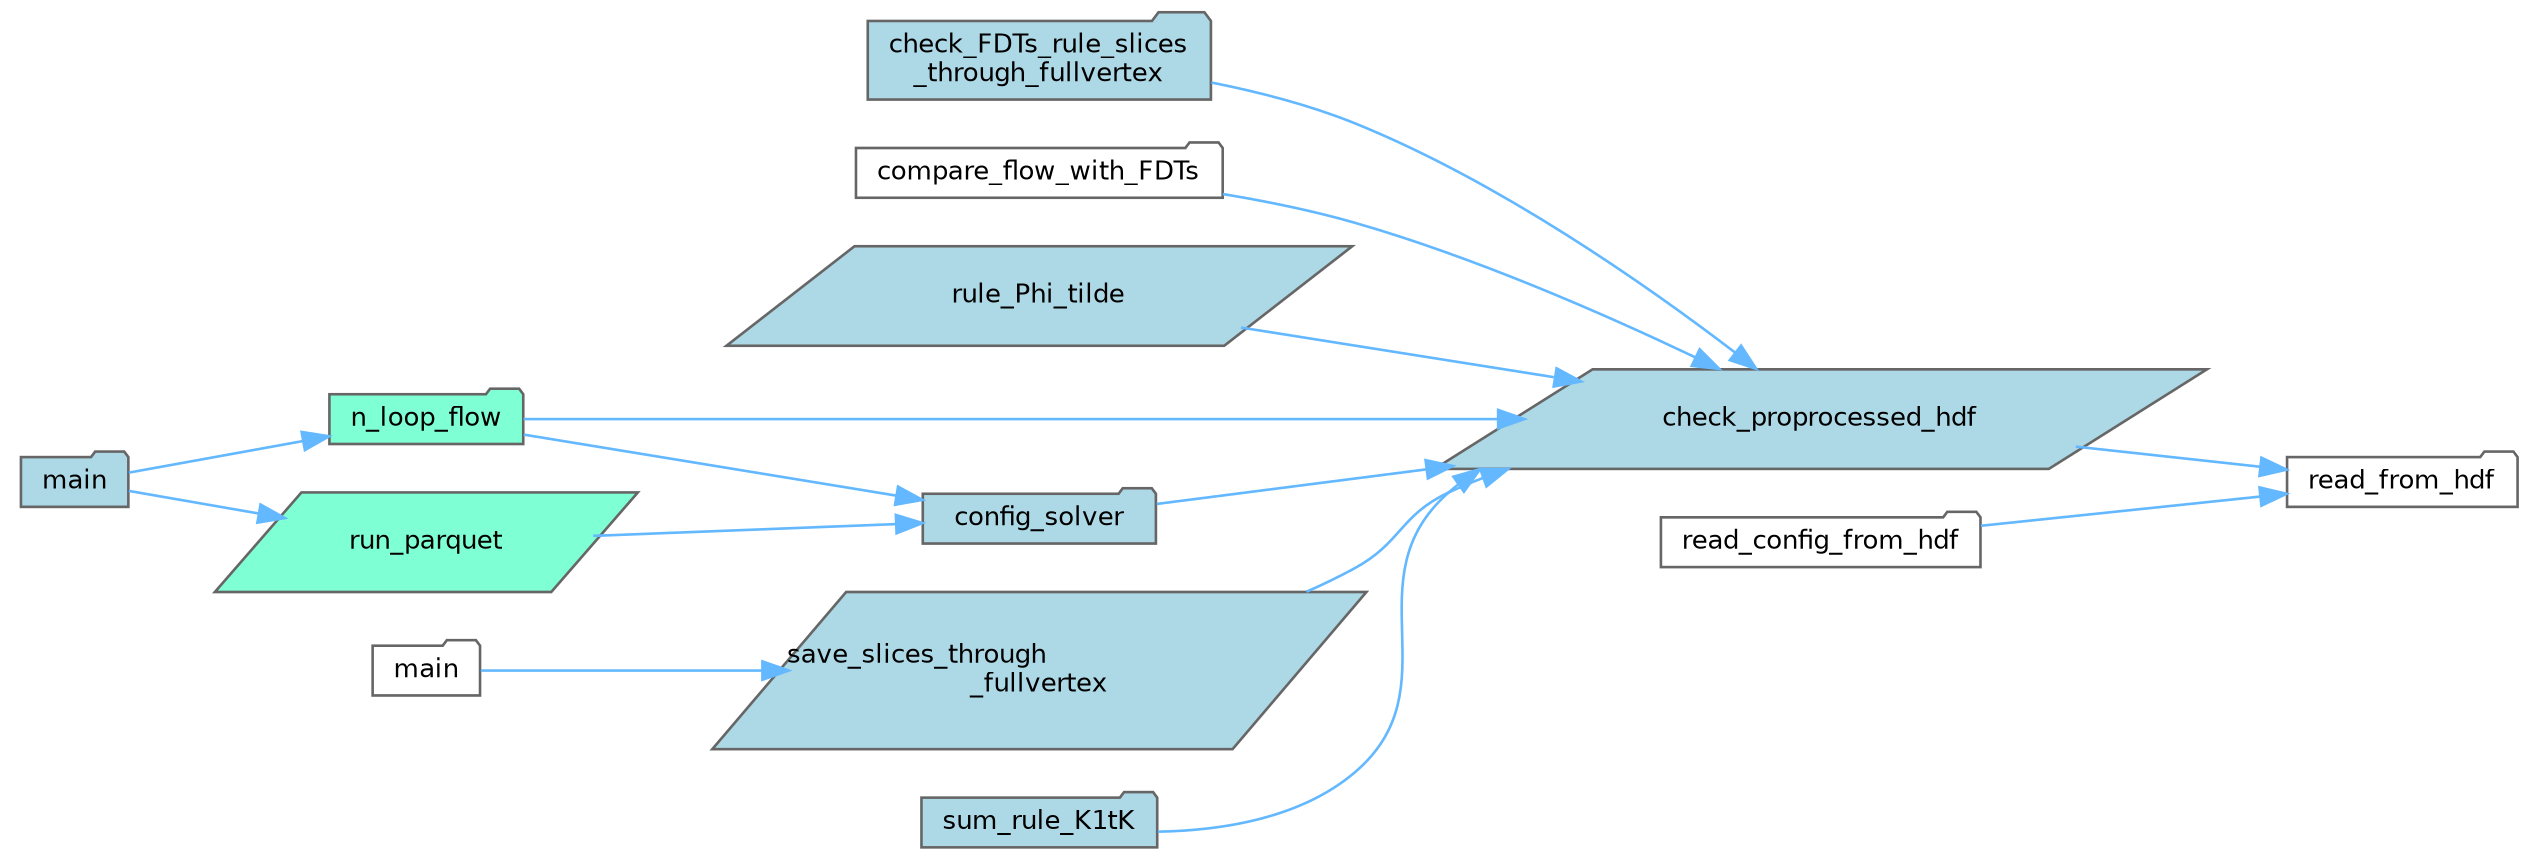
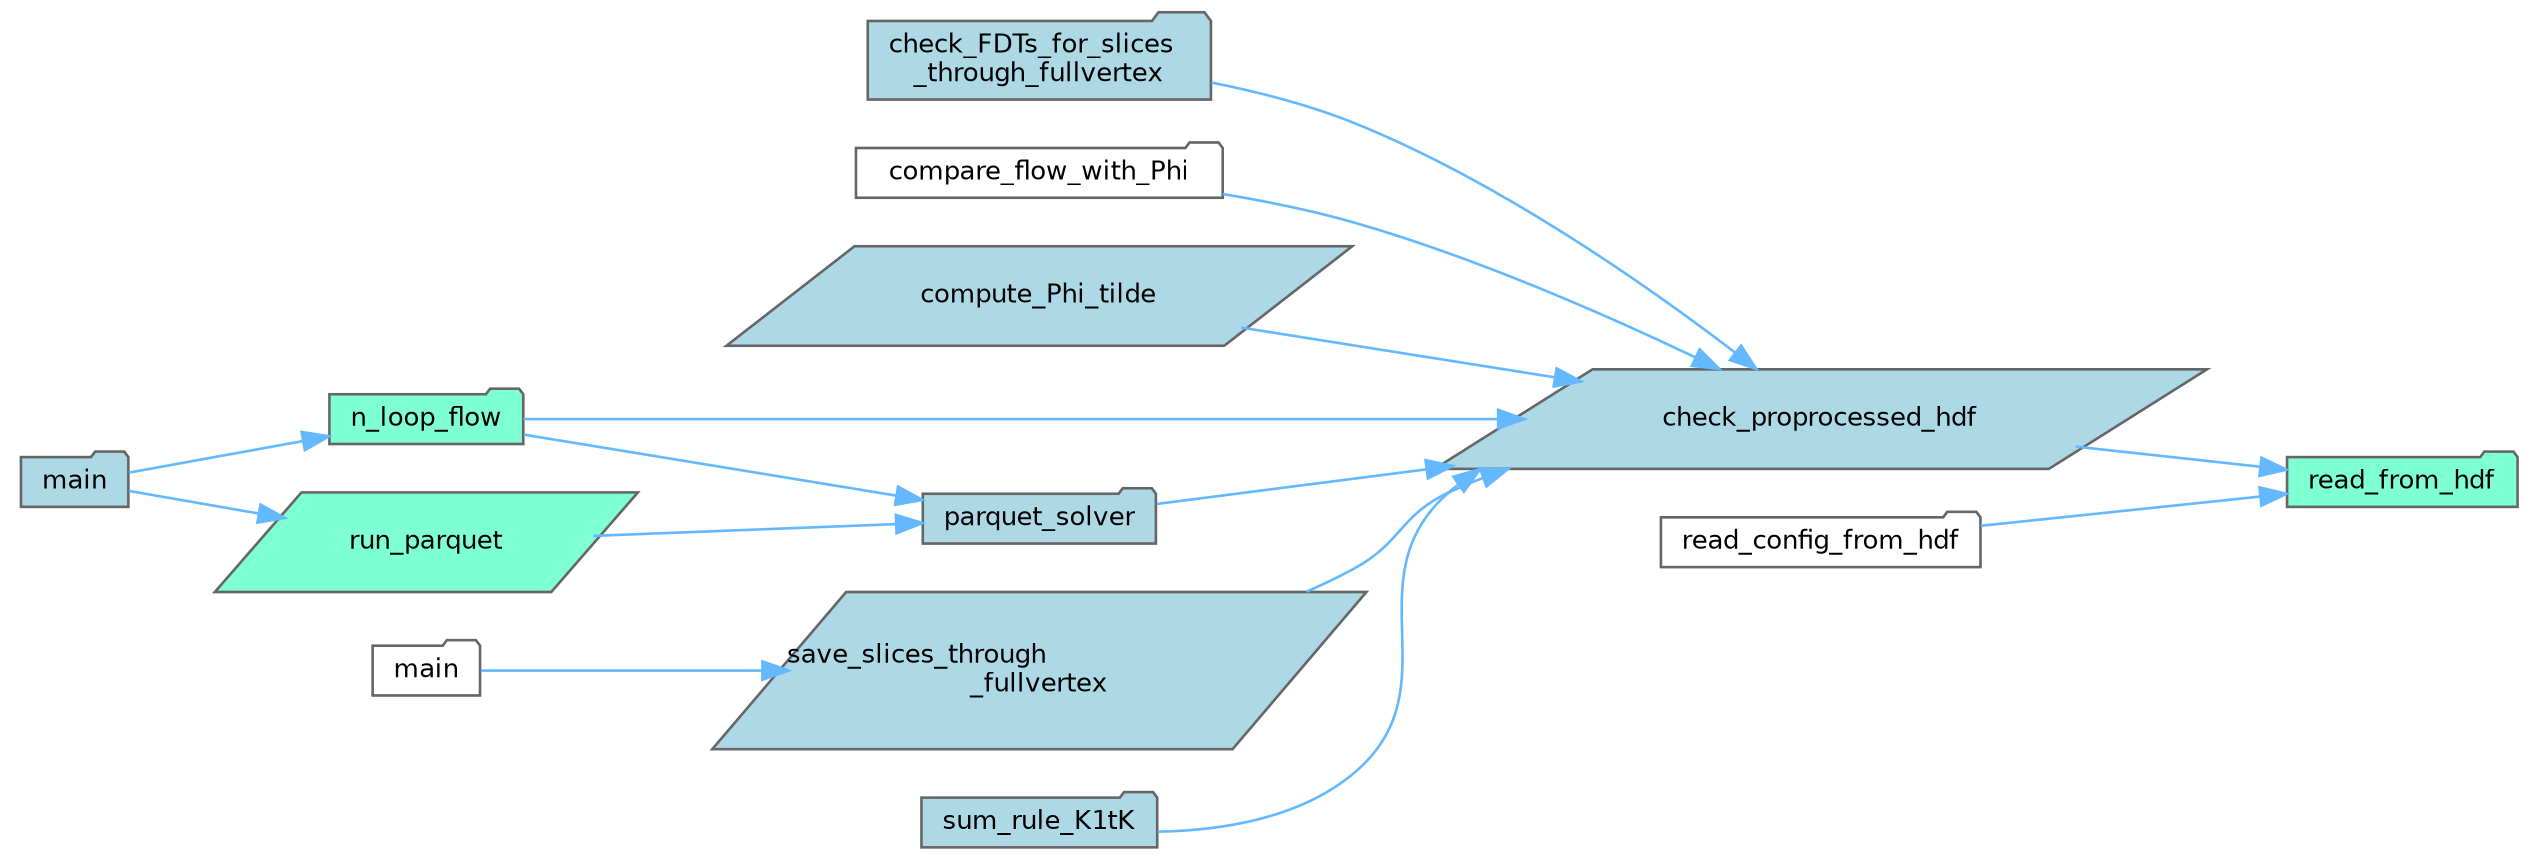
(1039, 60) -> (1039, 60)
(1039, 173) -> (1039, 173)
(1039, 296) -> (1039, 296)
(2402, 482) -> (2402, 482)
(1039, 519) -> (1039, 519)
